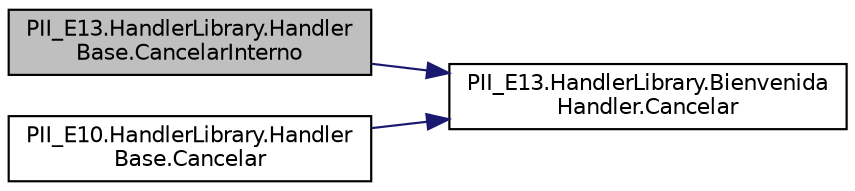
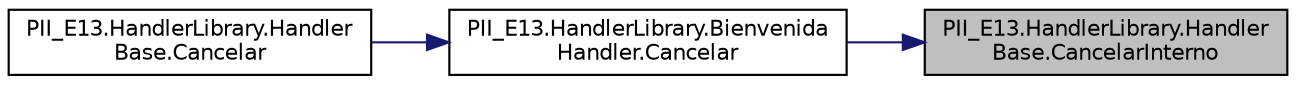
(399, 67) -> (875, 42)
(190, 149) -> (190, 42)
